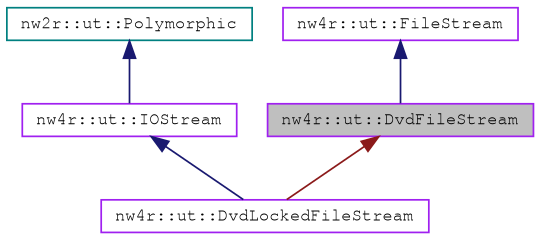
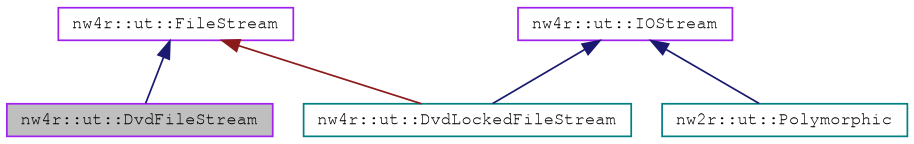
(130, 81) -> (713, 76)
(326, 173) -> (330, 75)
(265, 216) -> (467, 120)
